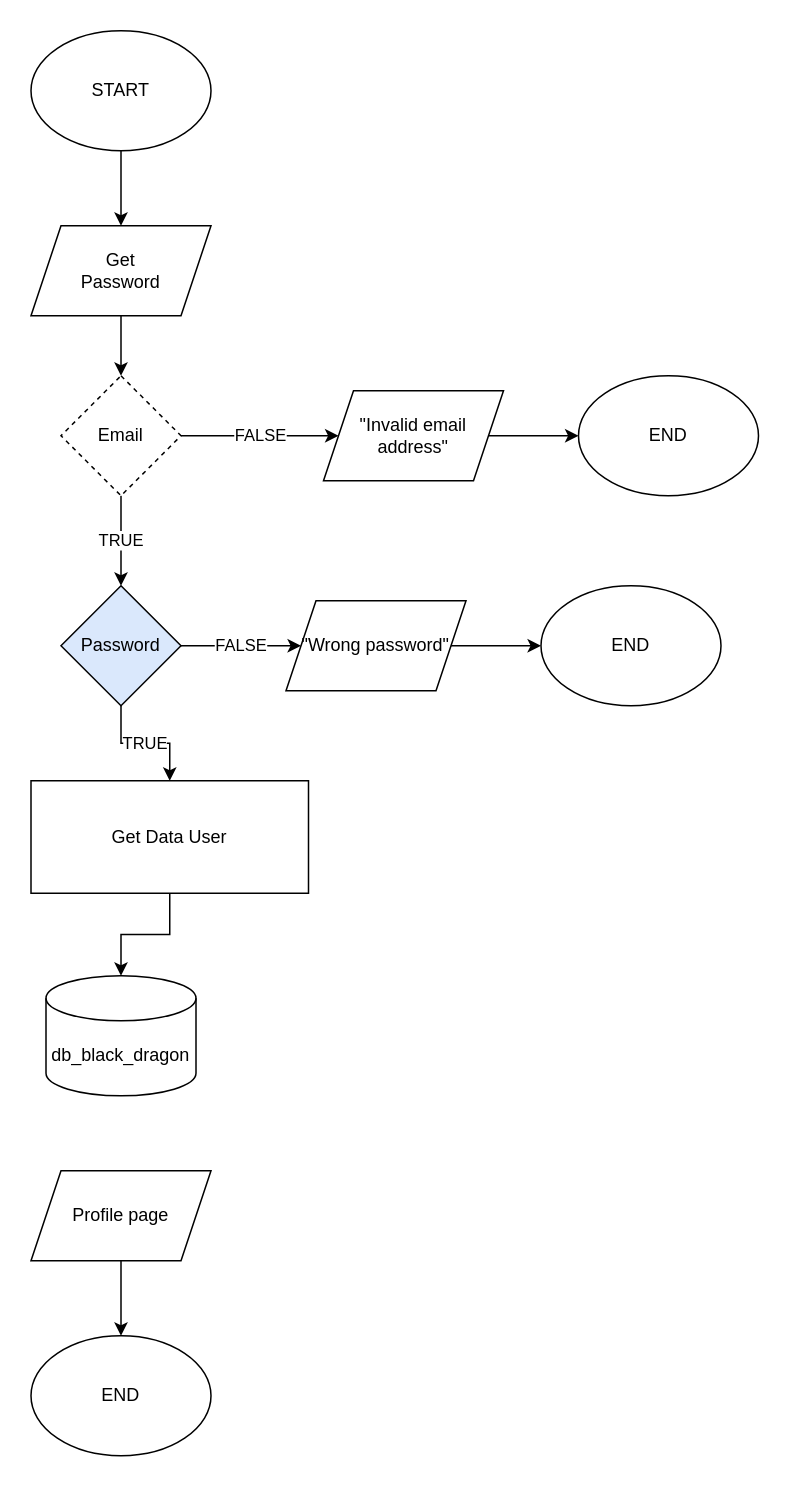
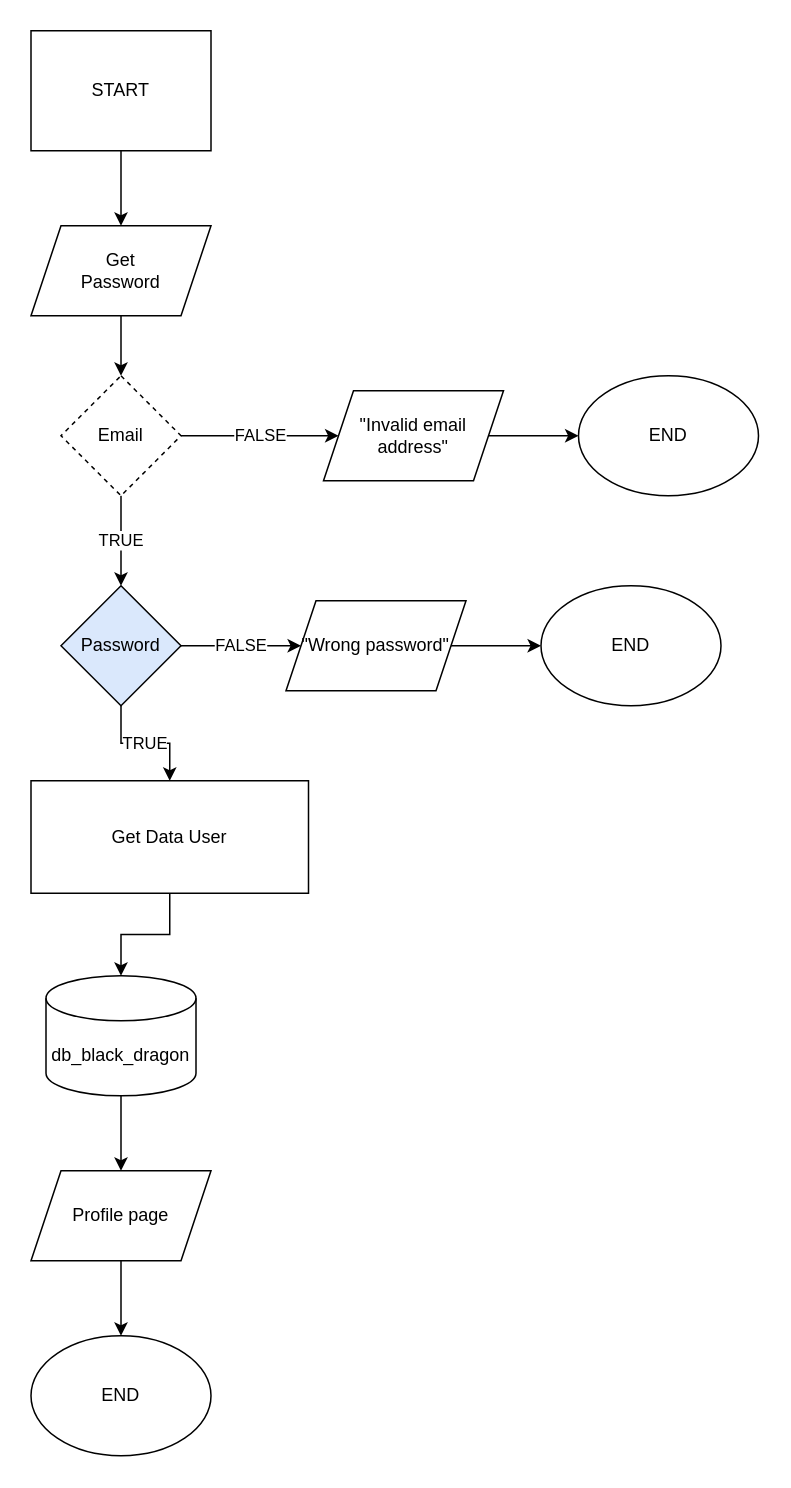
(121, 91) -> (121, 91)
none -> (121, 1128)
